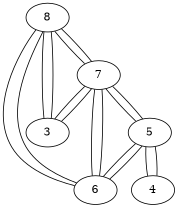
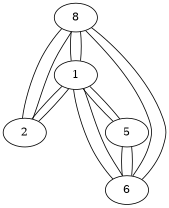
(99, 75) -> (76, 75)
(48, 133) -> (25, 133)
(153, 190) -> none
